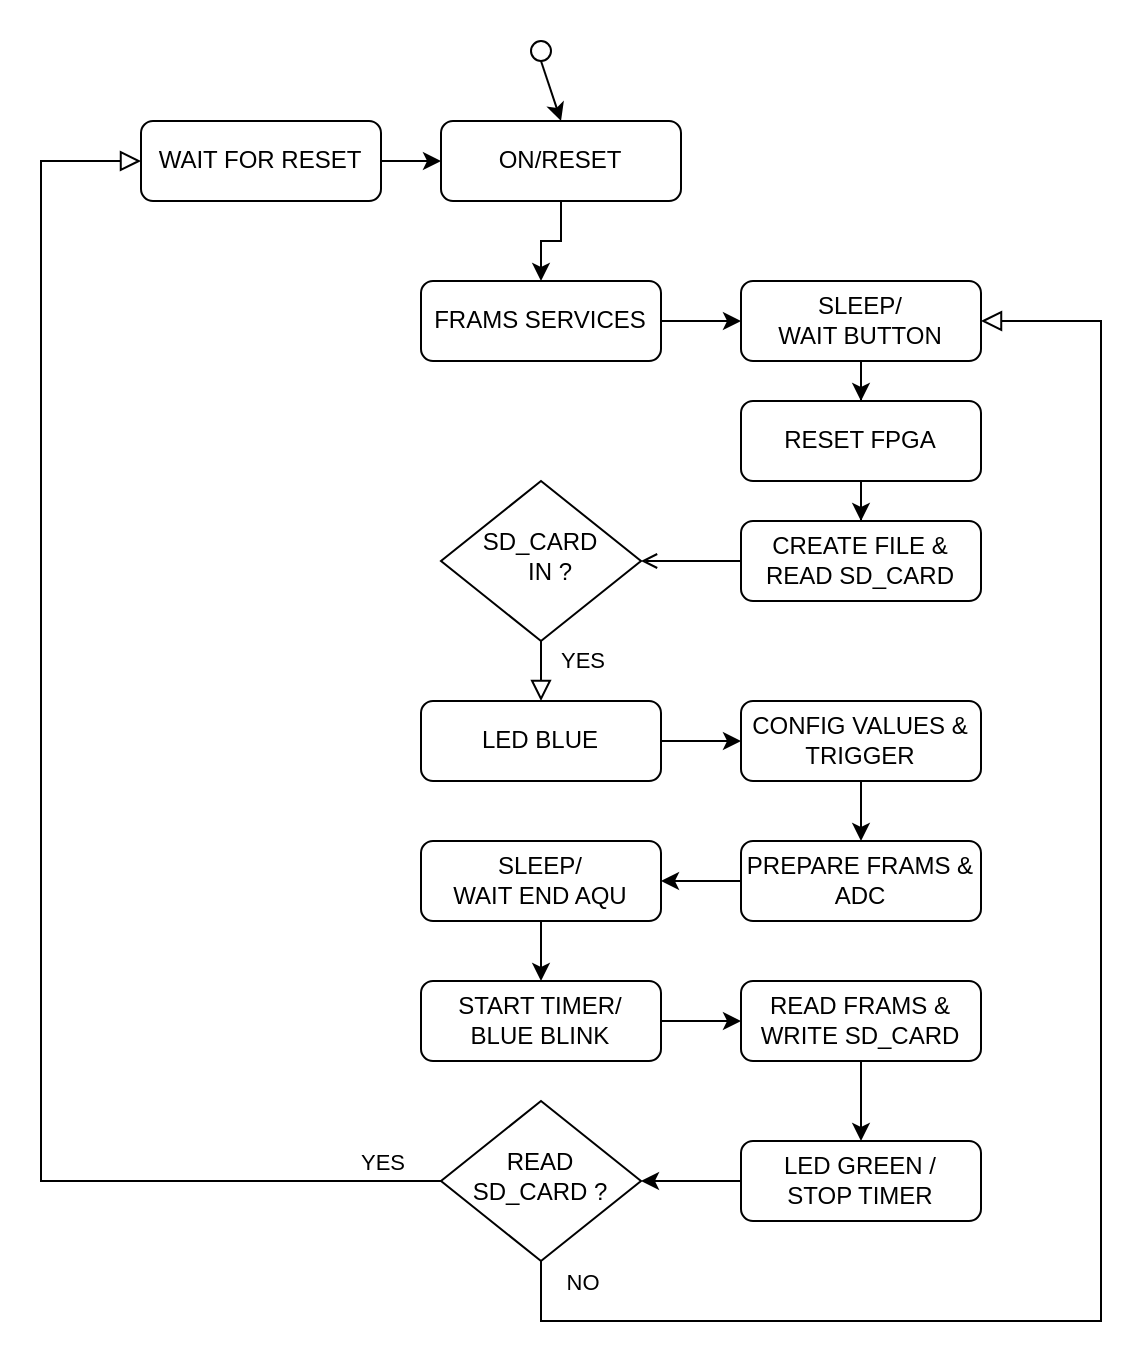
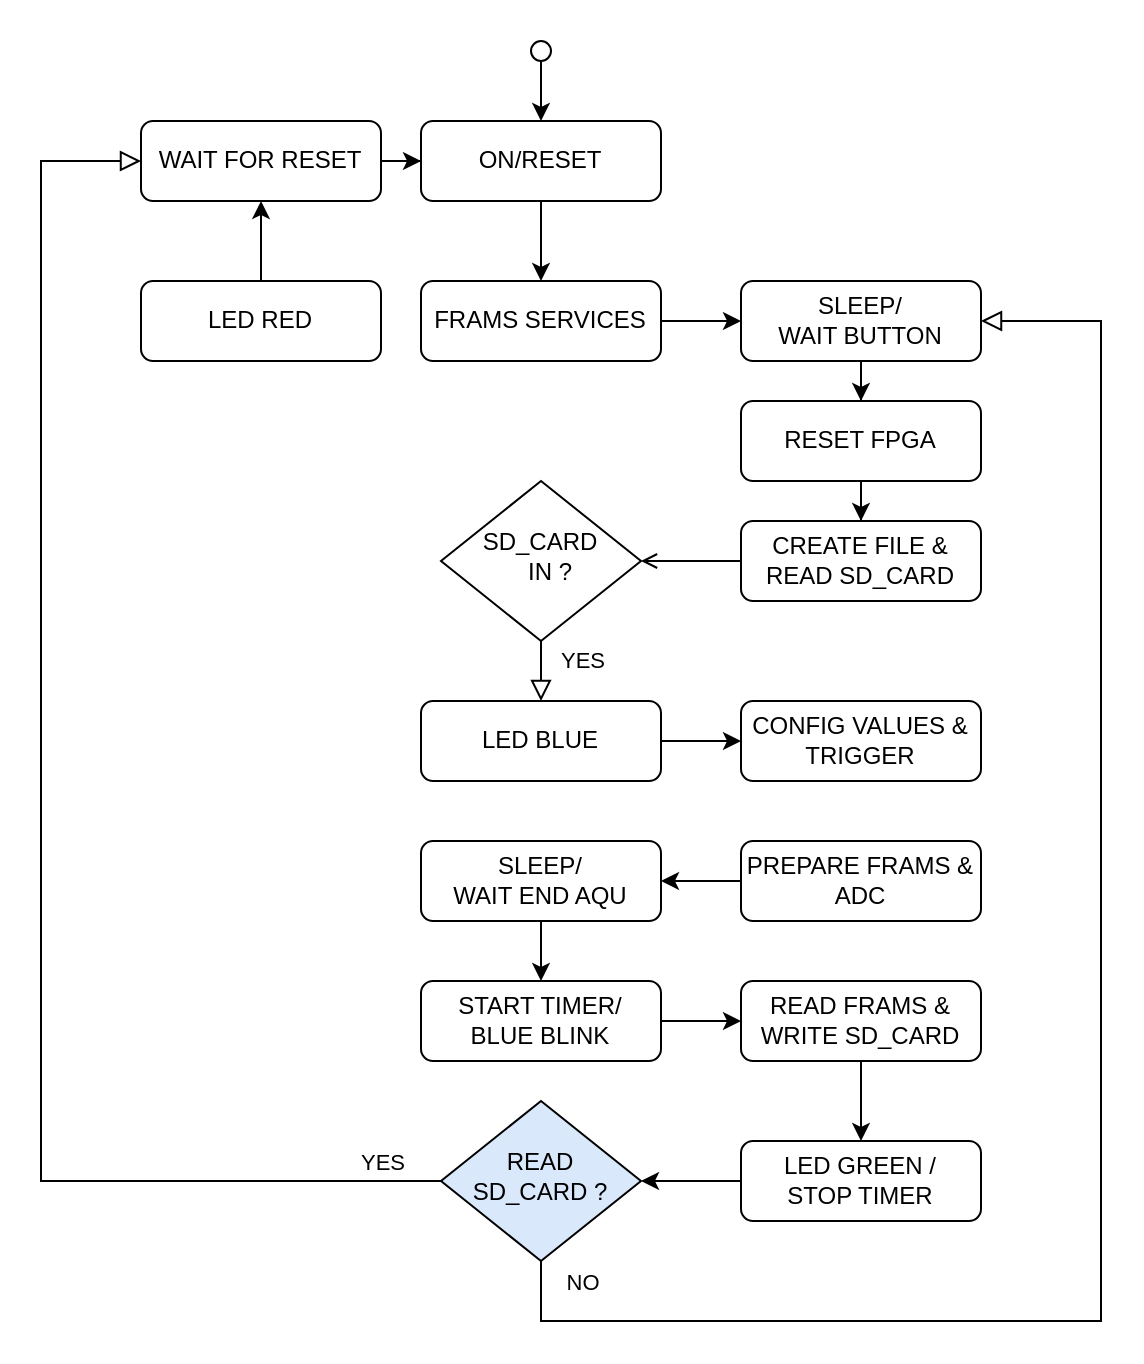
(561, 161) -> (541, 161)
none -> (261, 248)
none -> (261, 321)
(861, 818) -> none
(541, 1181) -> (541, 1181)
